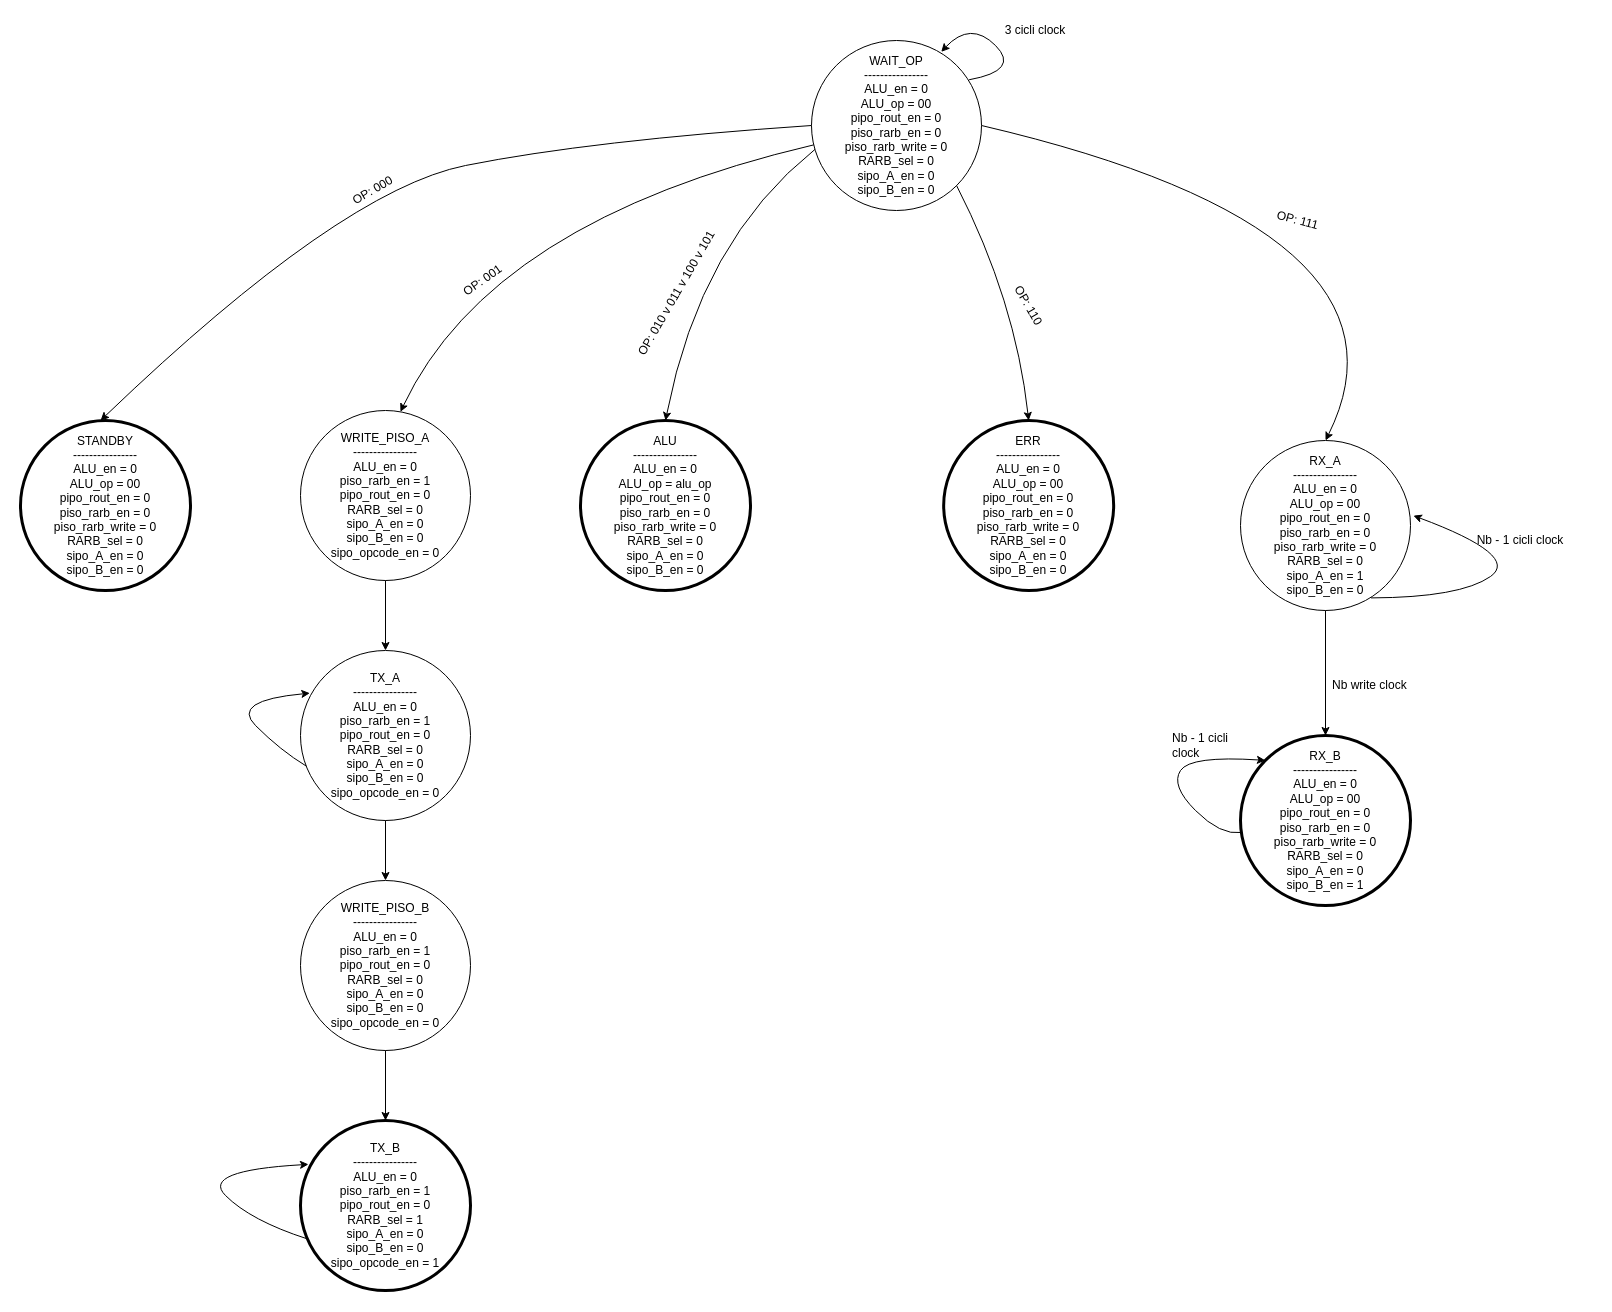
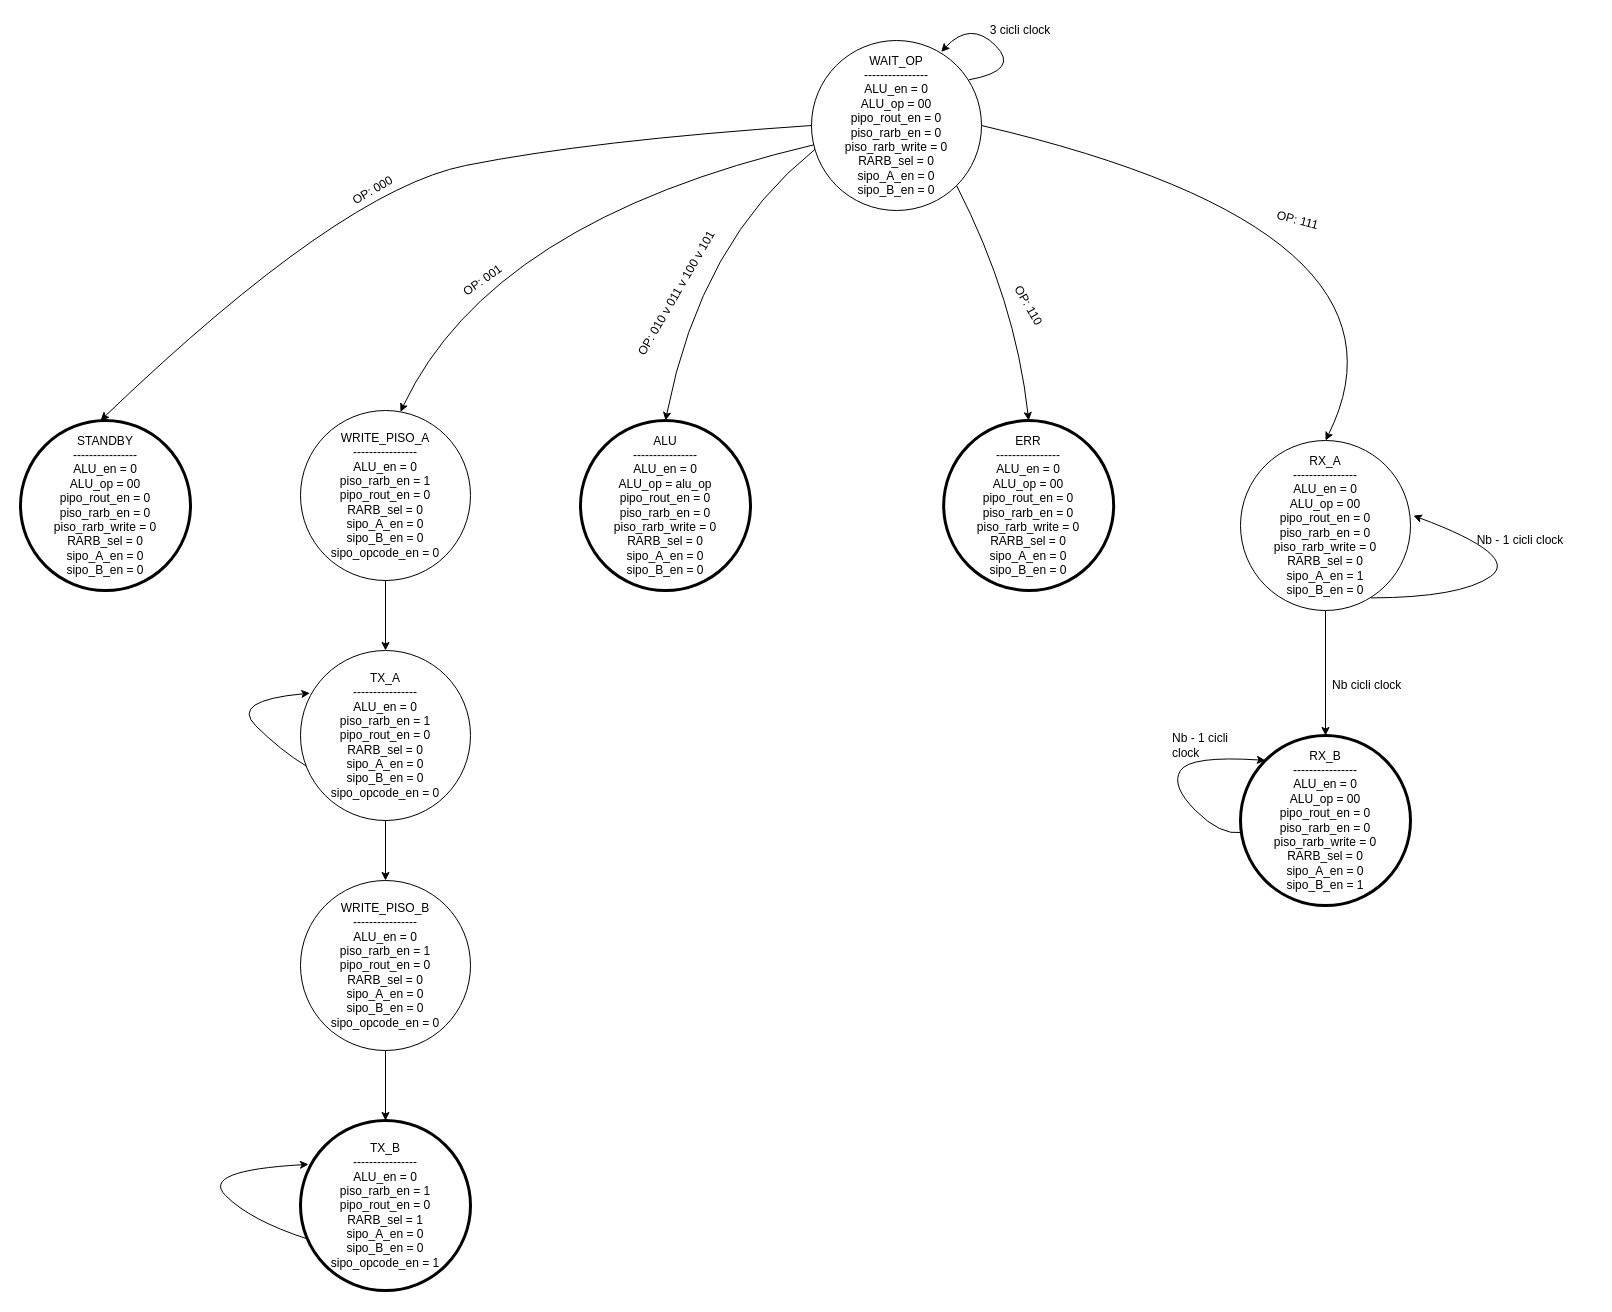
(1036, 31) -> (1021, 31)
(1373, 686) -> (1370, 686)
